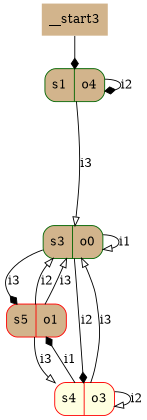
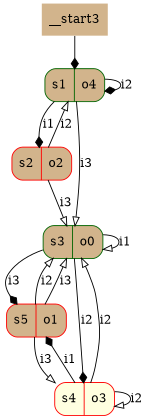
none -> (42, 164)
(106, 321) -> (106, 321)
